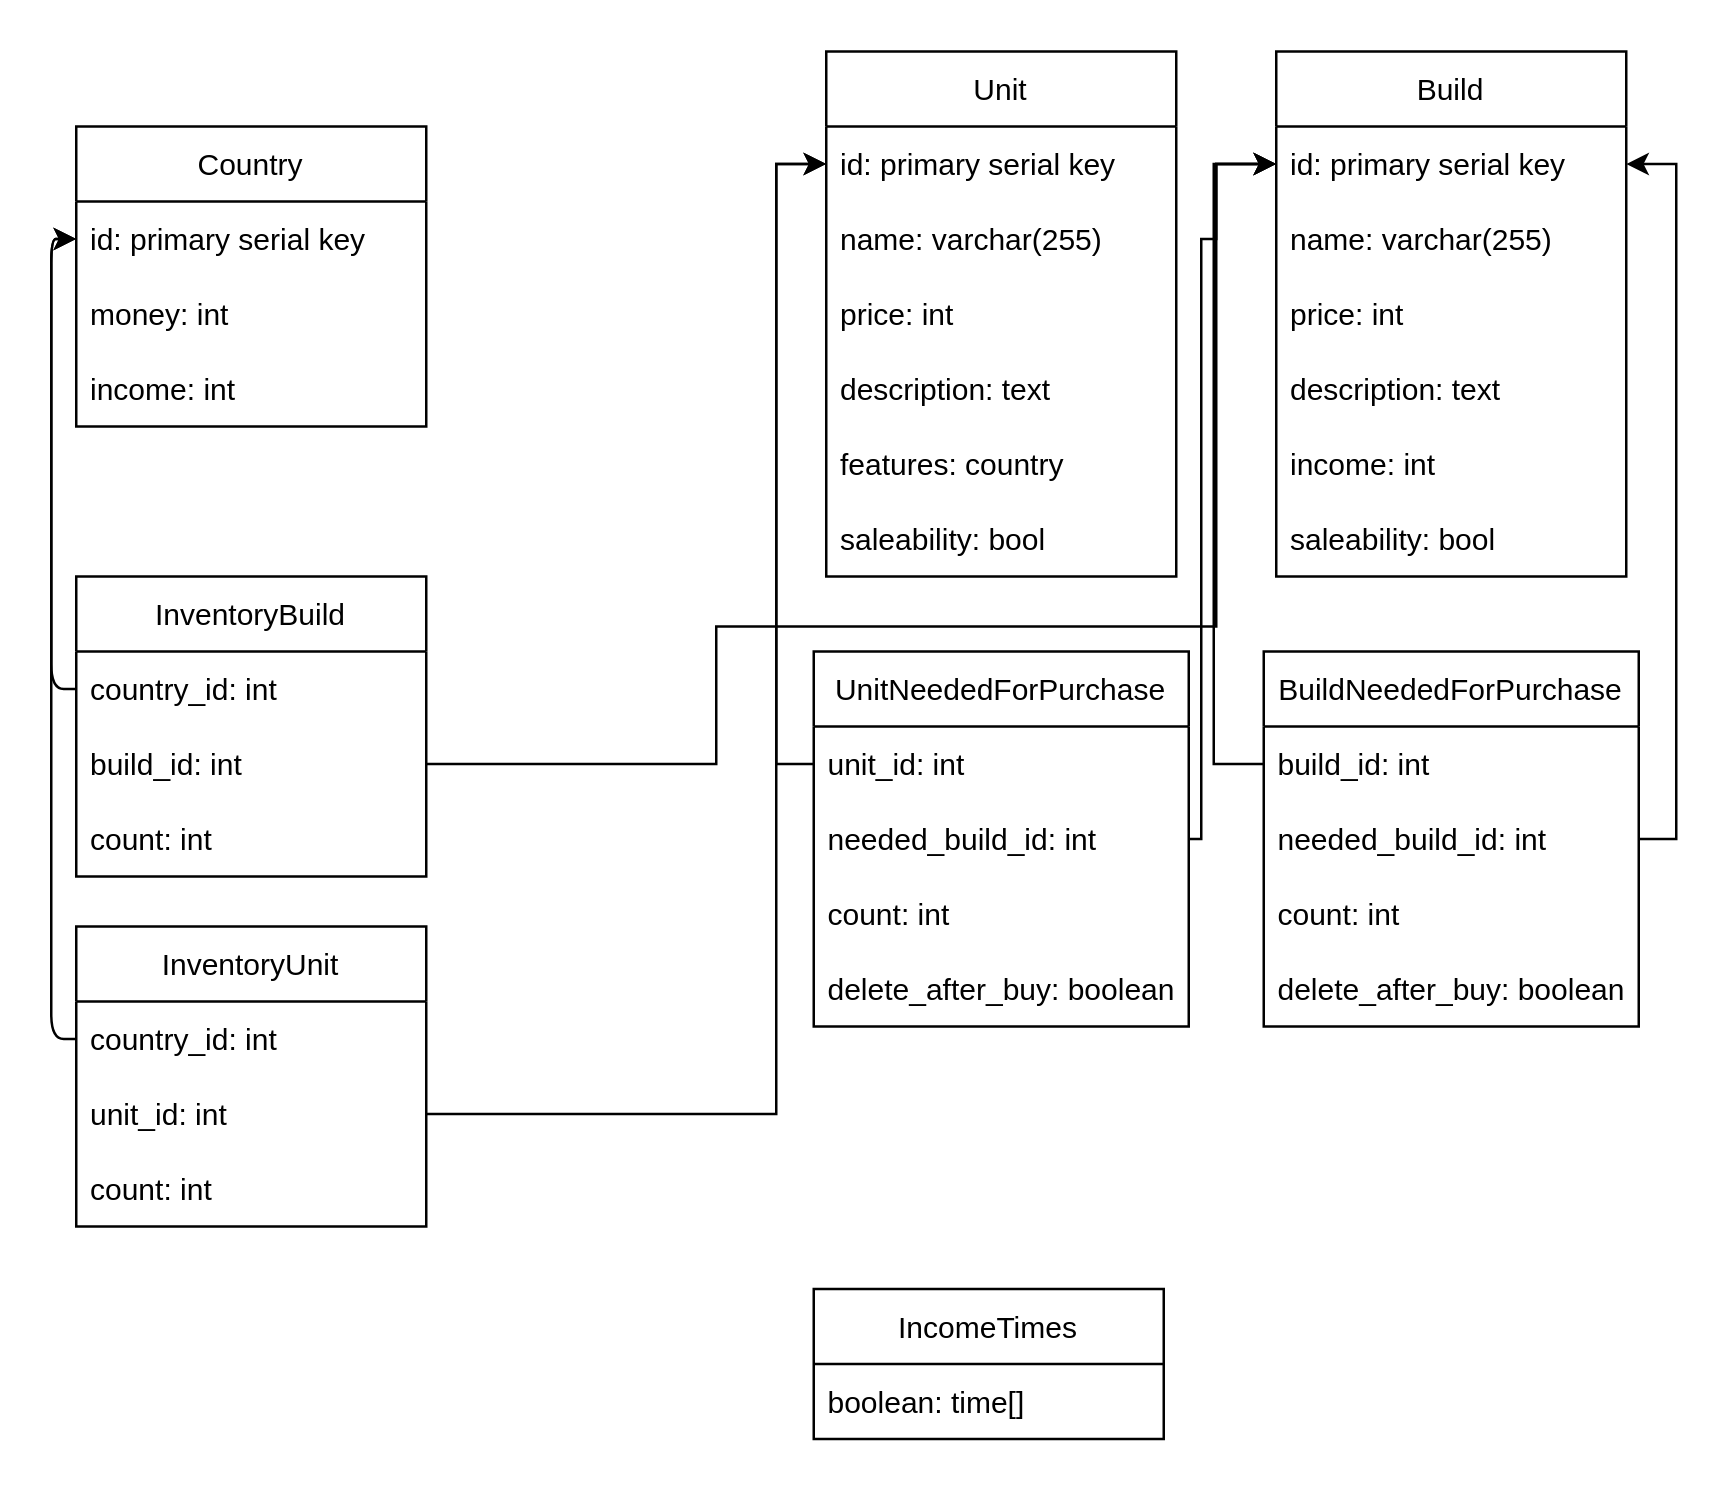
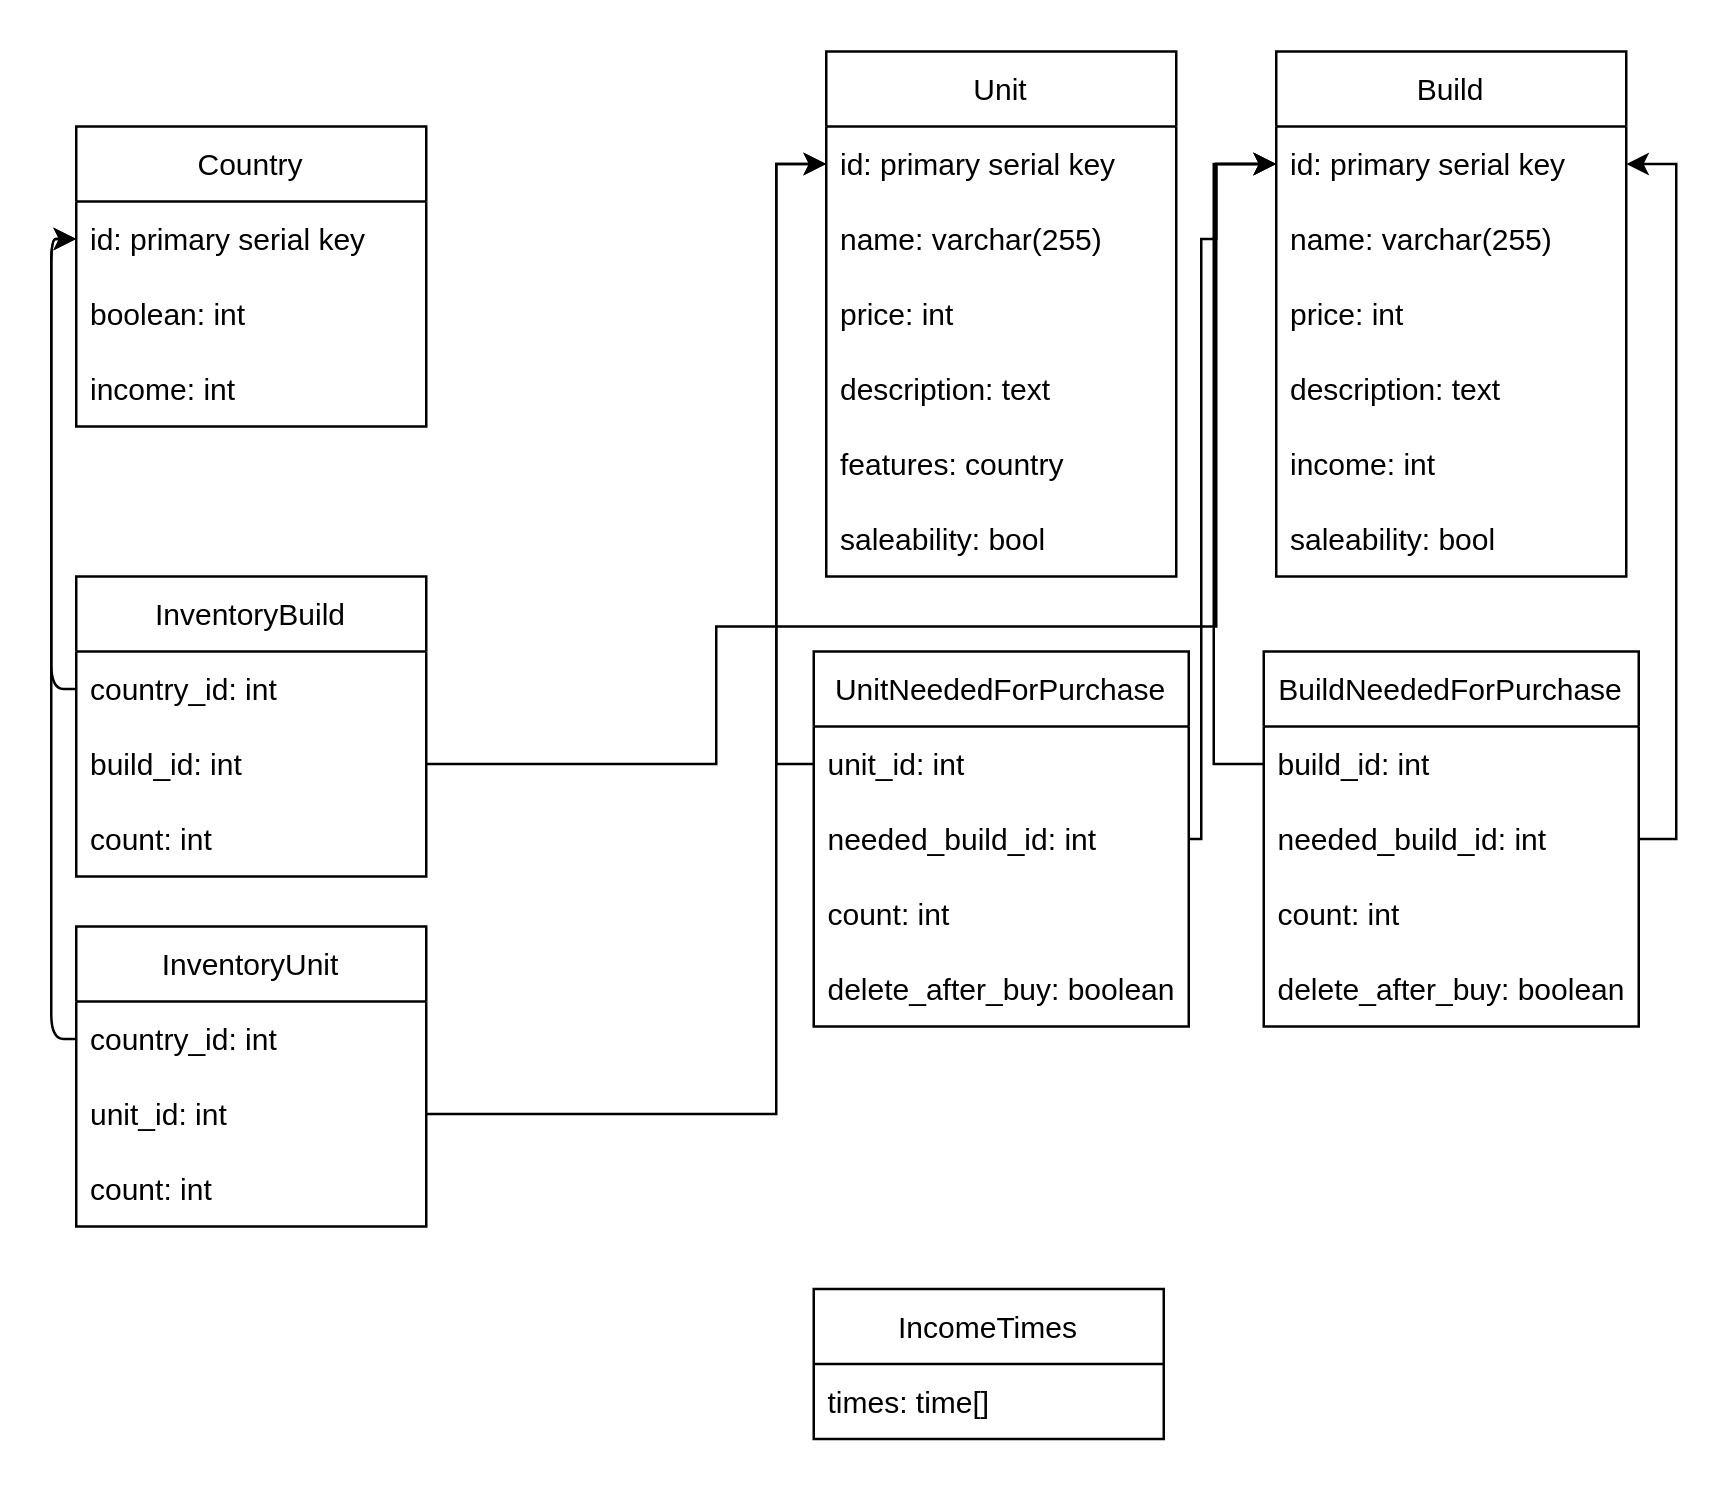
(162, 315) -> (175, 315)
(938, 1403) -> (921, 1403)
